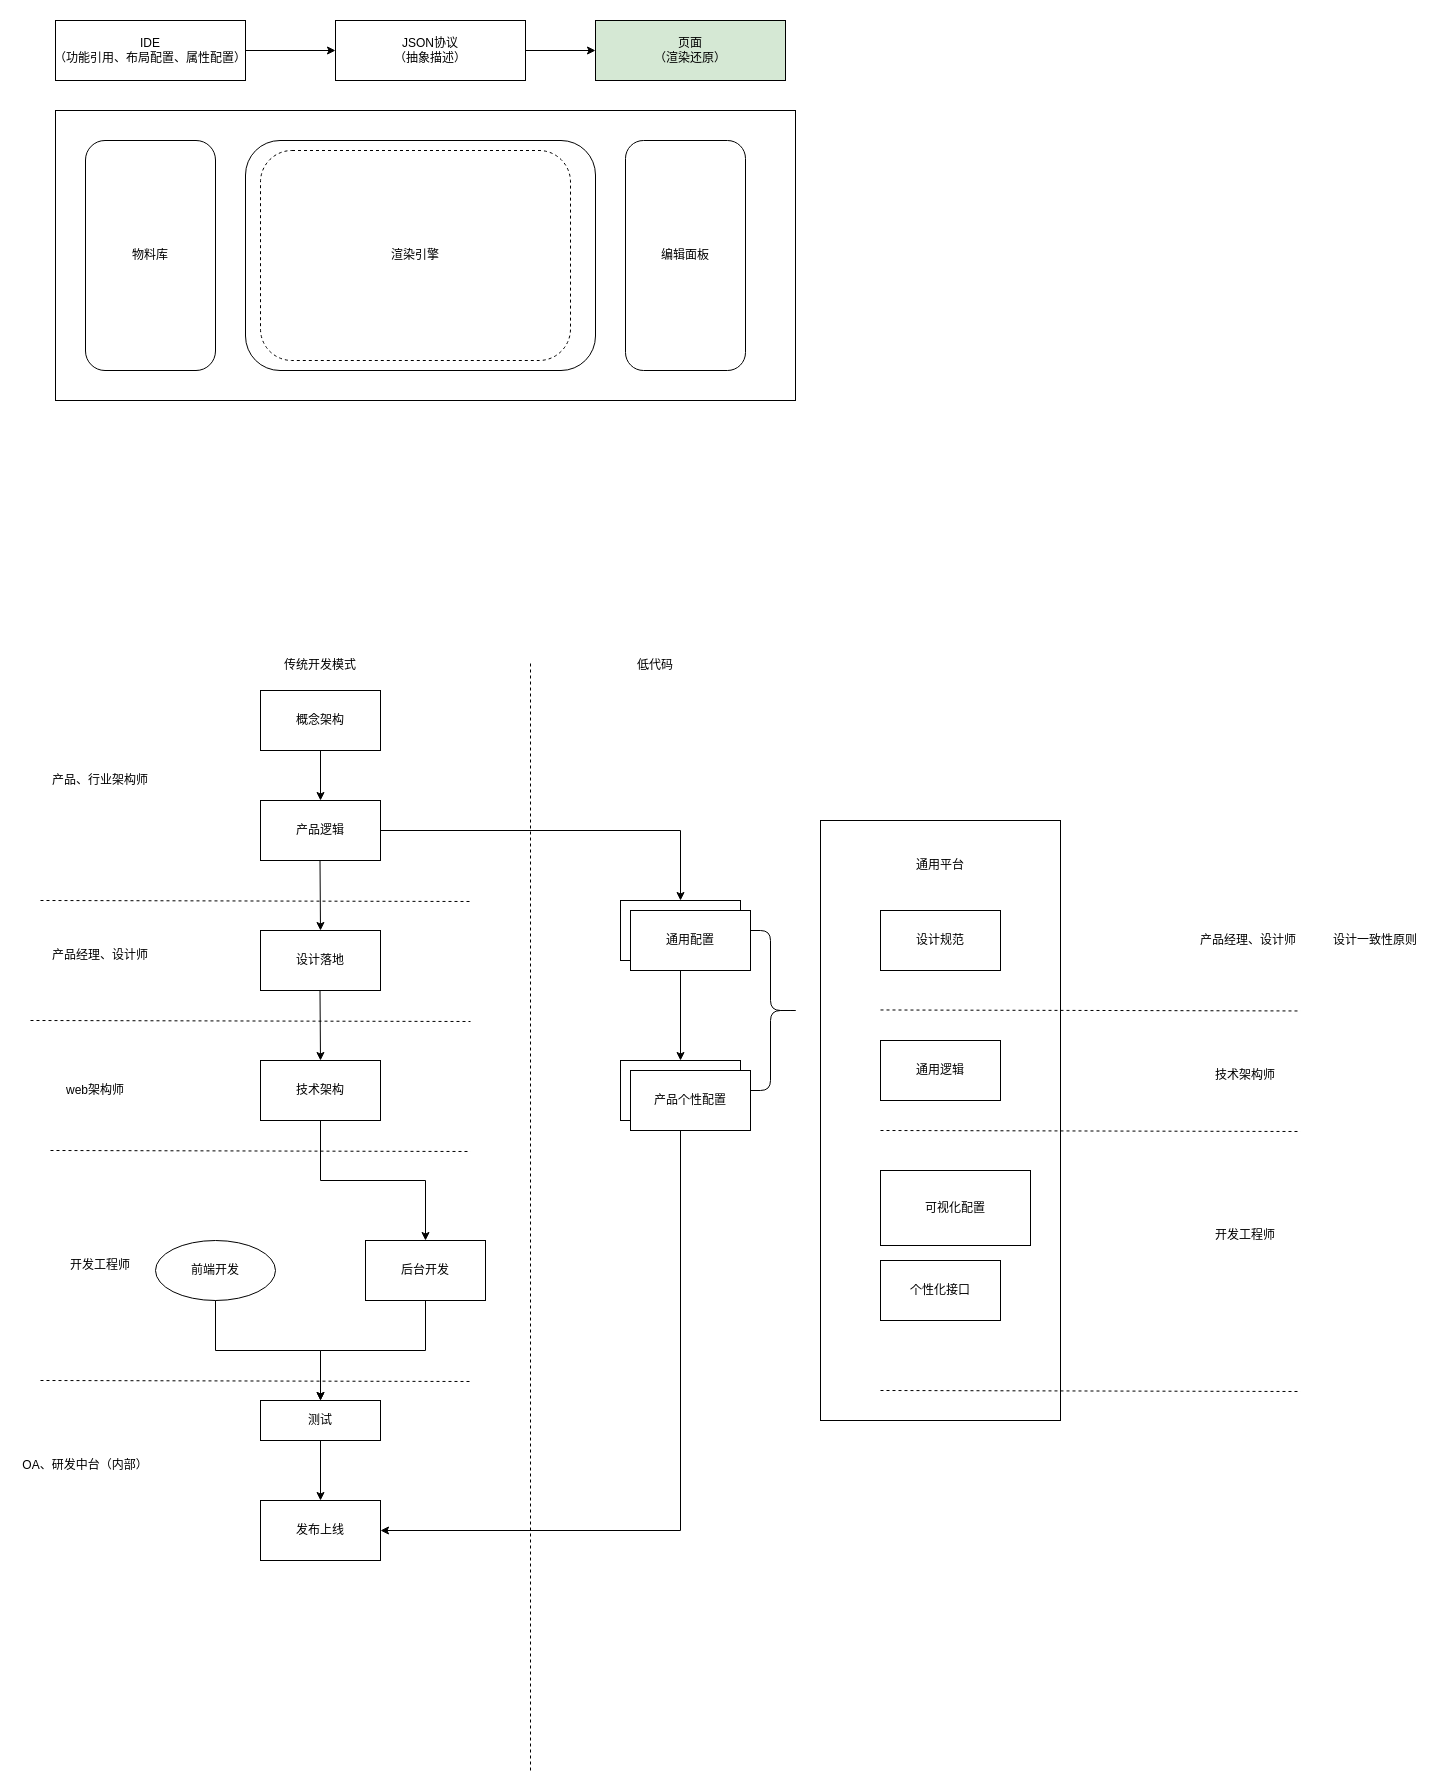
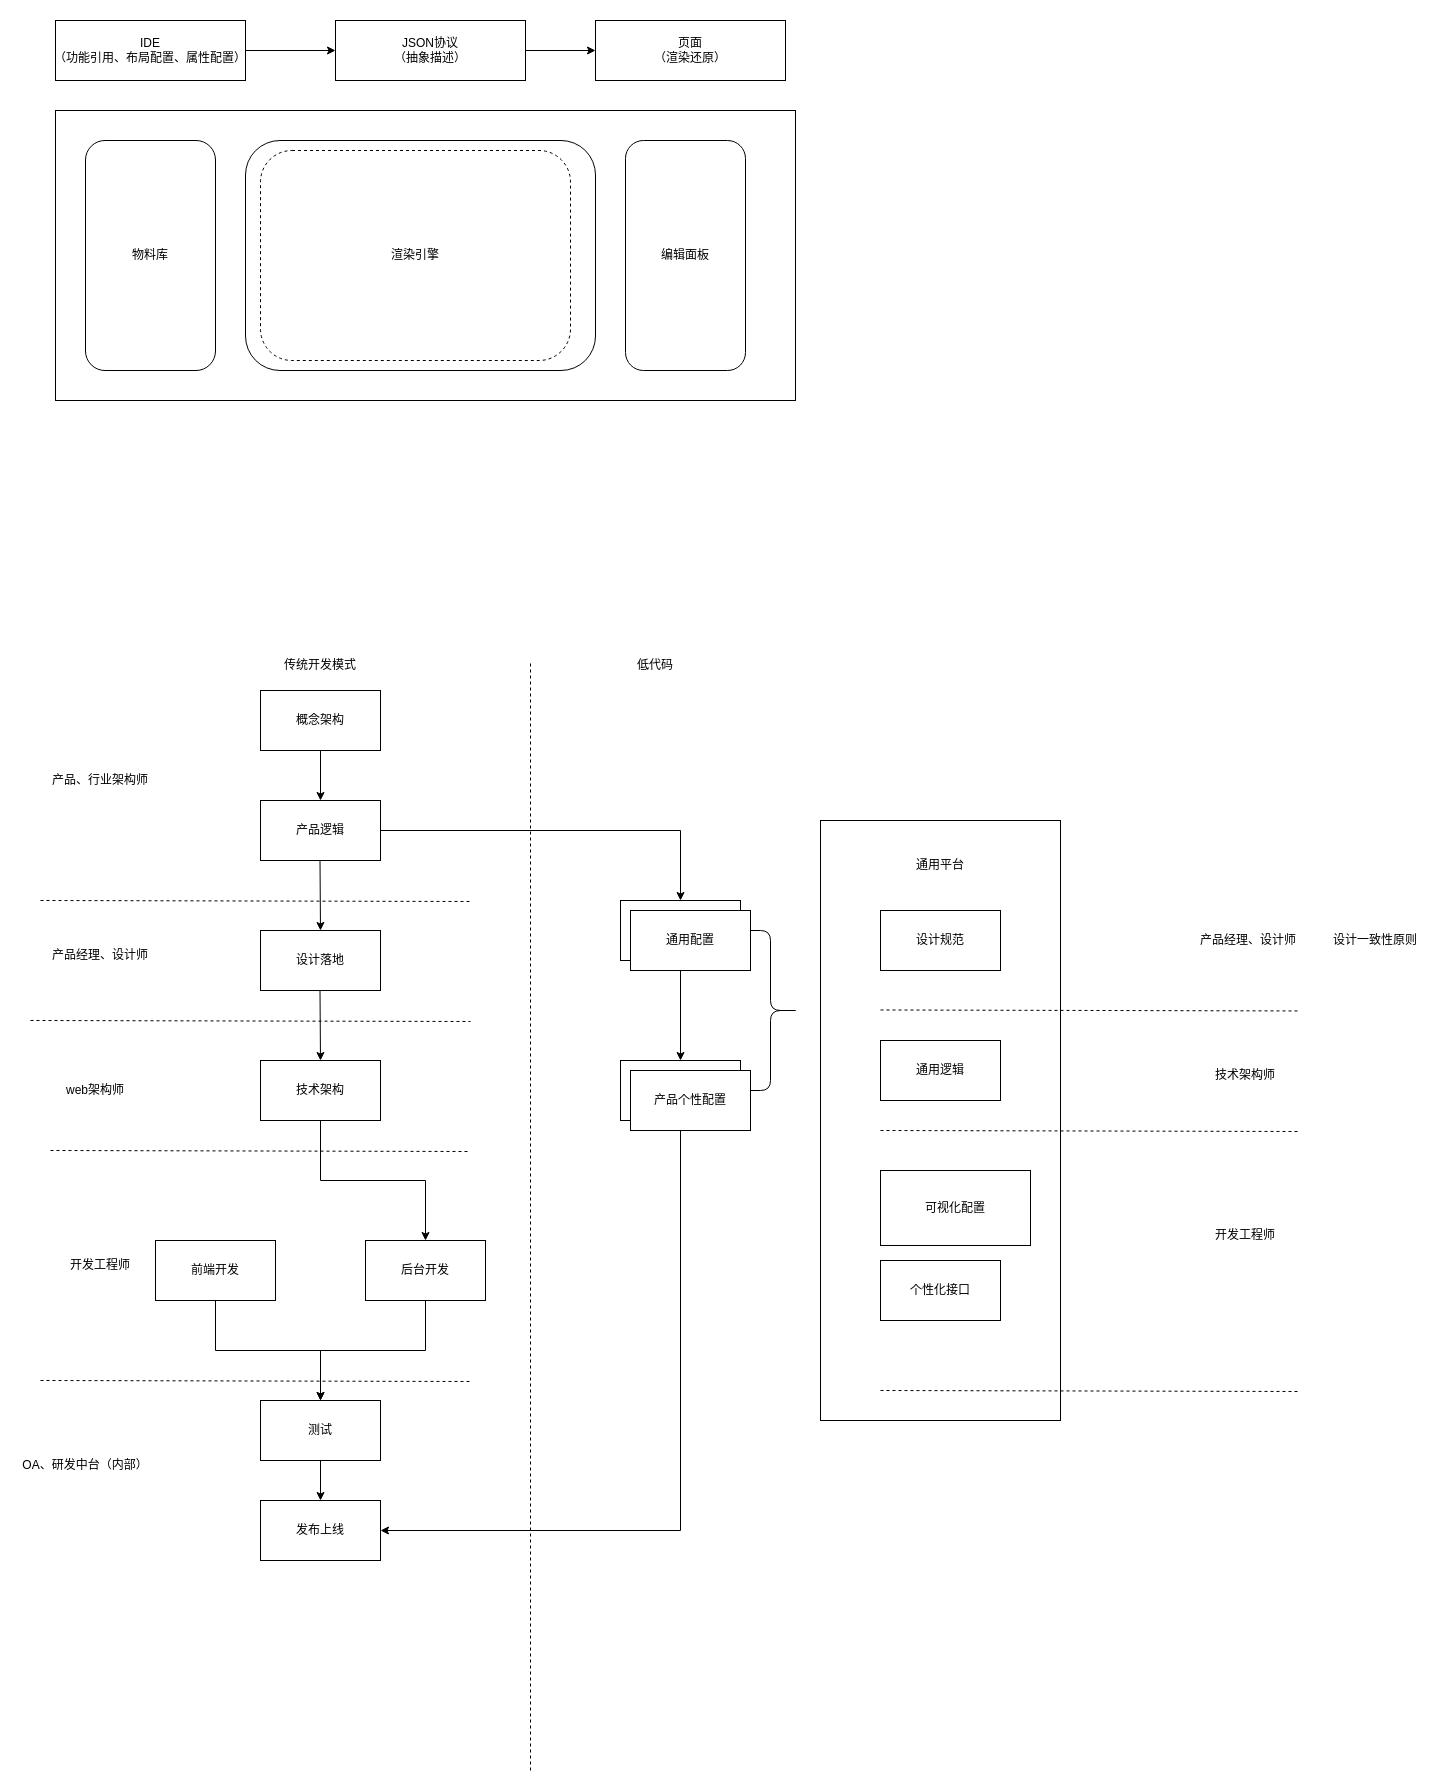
(691, 51) -> (691, 51)
(216, 1271) -> (216, 1271)
(321, 1421) -> (321, 1431)
